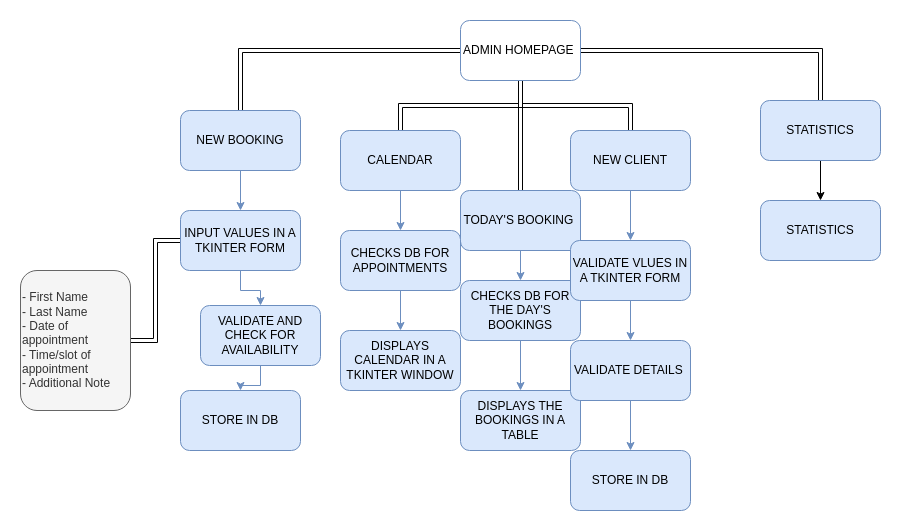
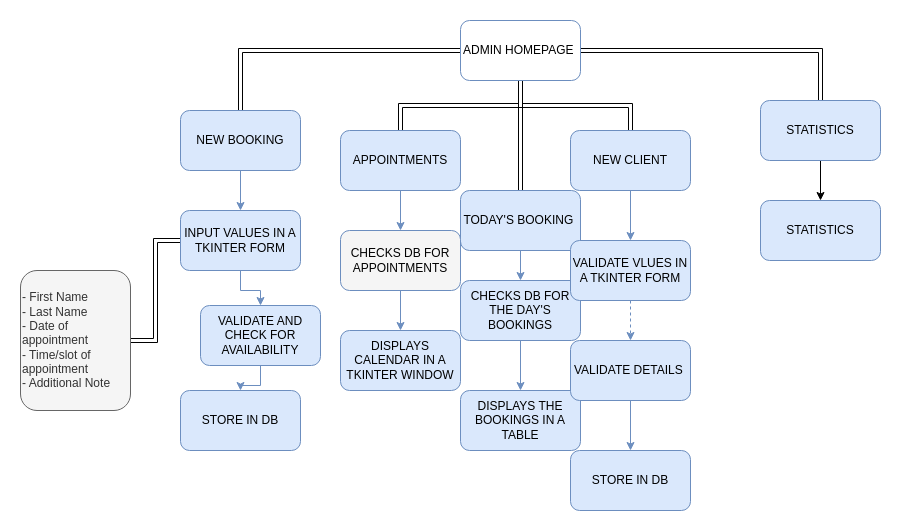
(401, 161) -> (401, 161)
(401, 261) -> (401, 261)
(631, 317) -> (631, 317)
